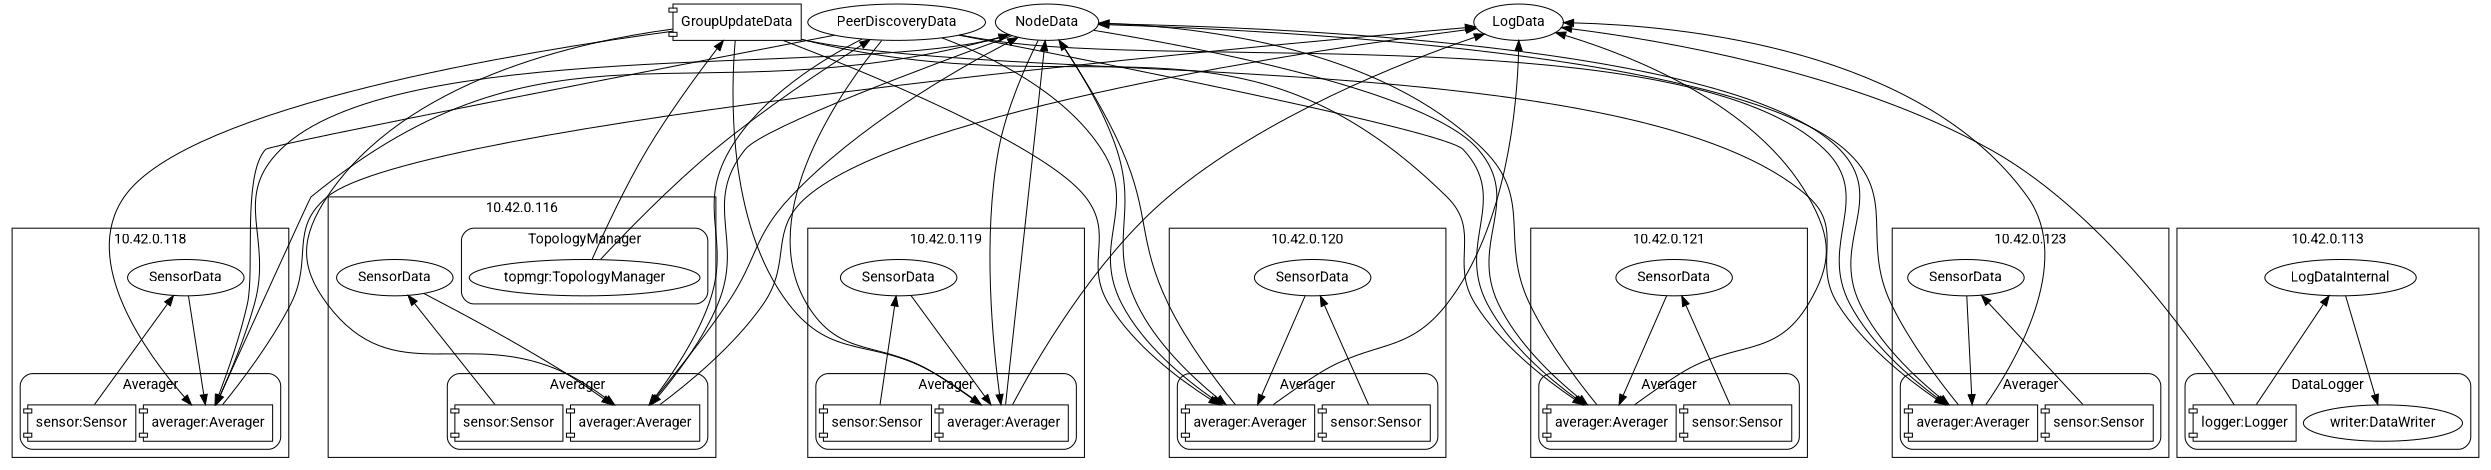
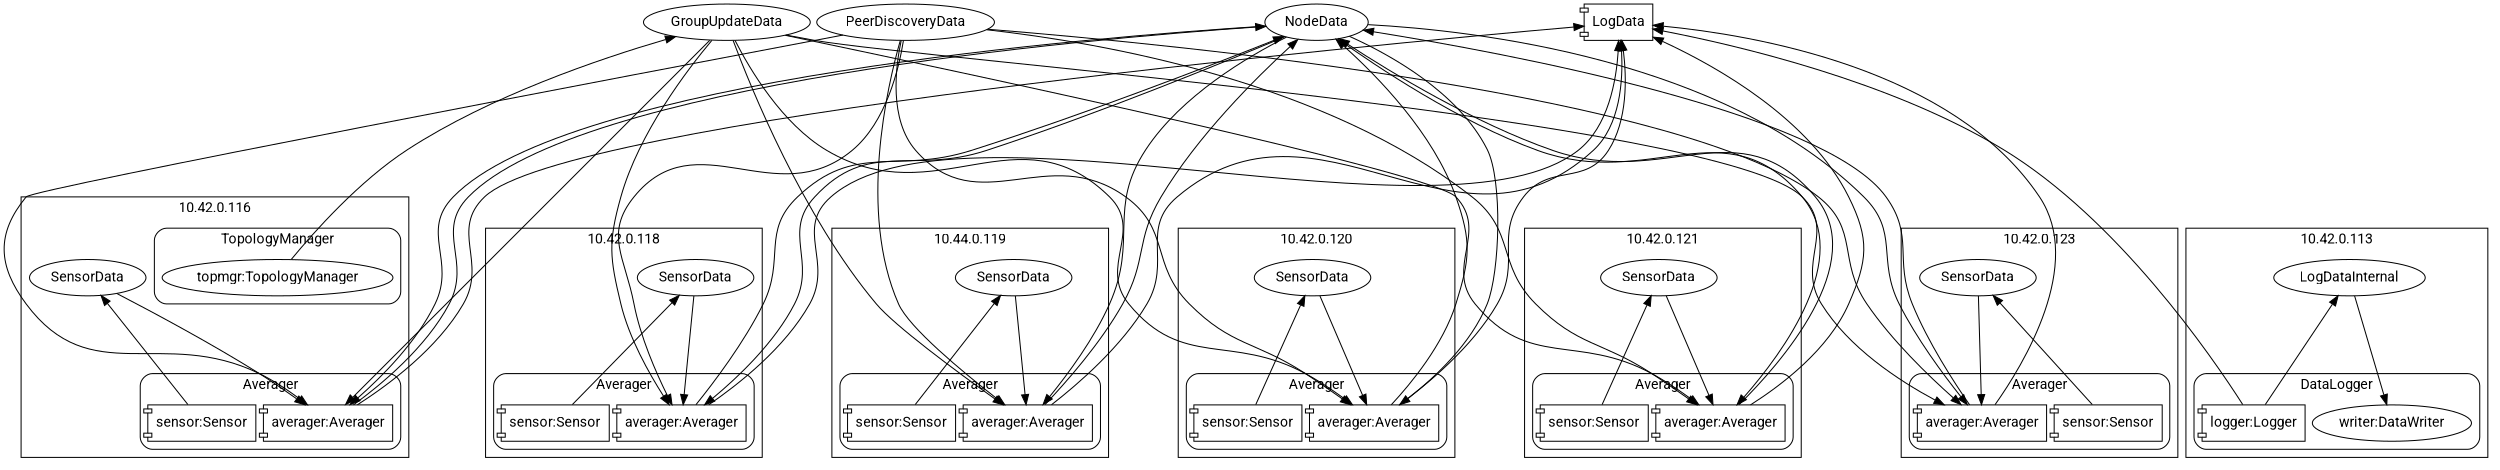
(737, 22) -> (727, 22)
(1519, 22) -> (1618, 22)
(723, 143) -> none
(946, 240) -> (970, 240)
